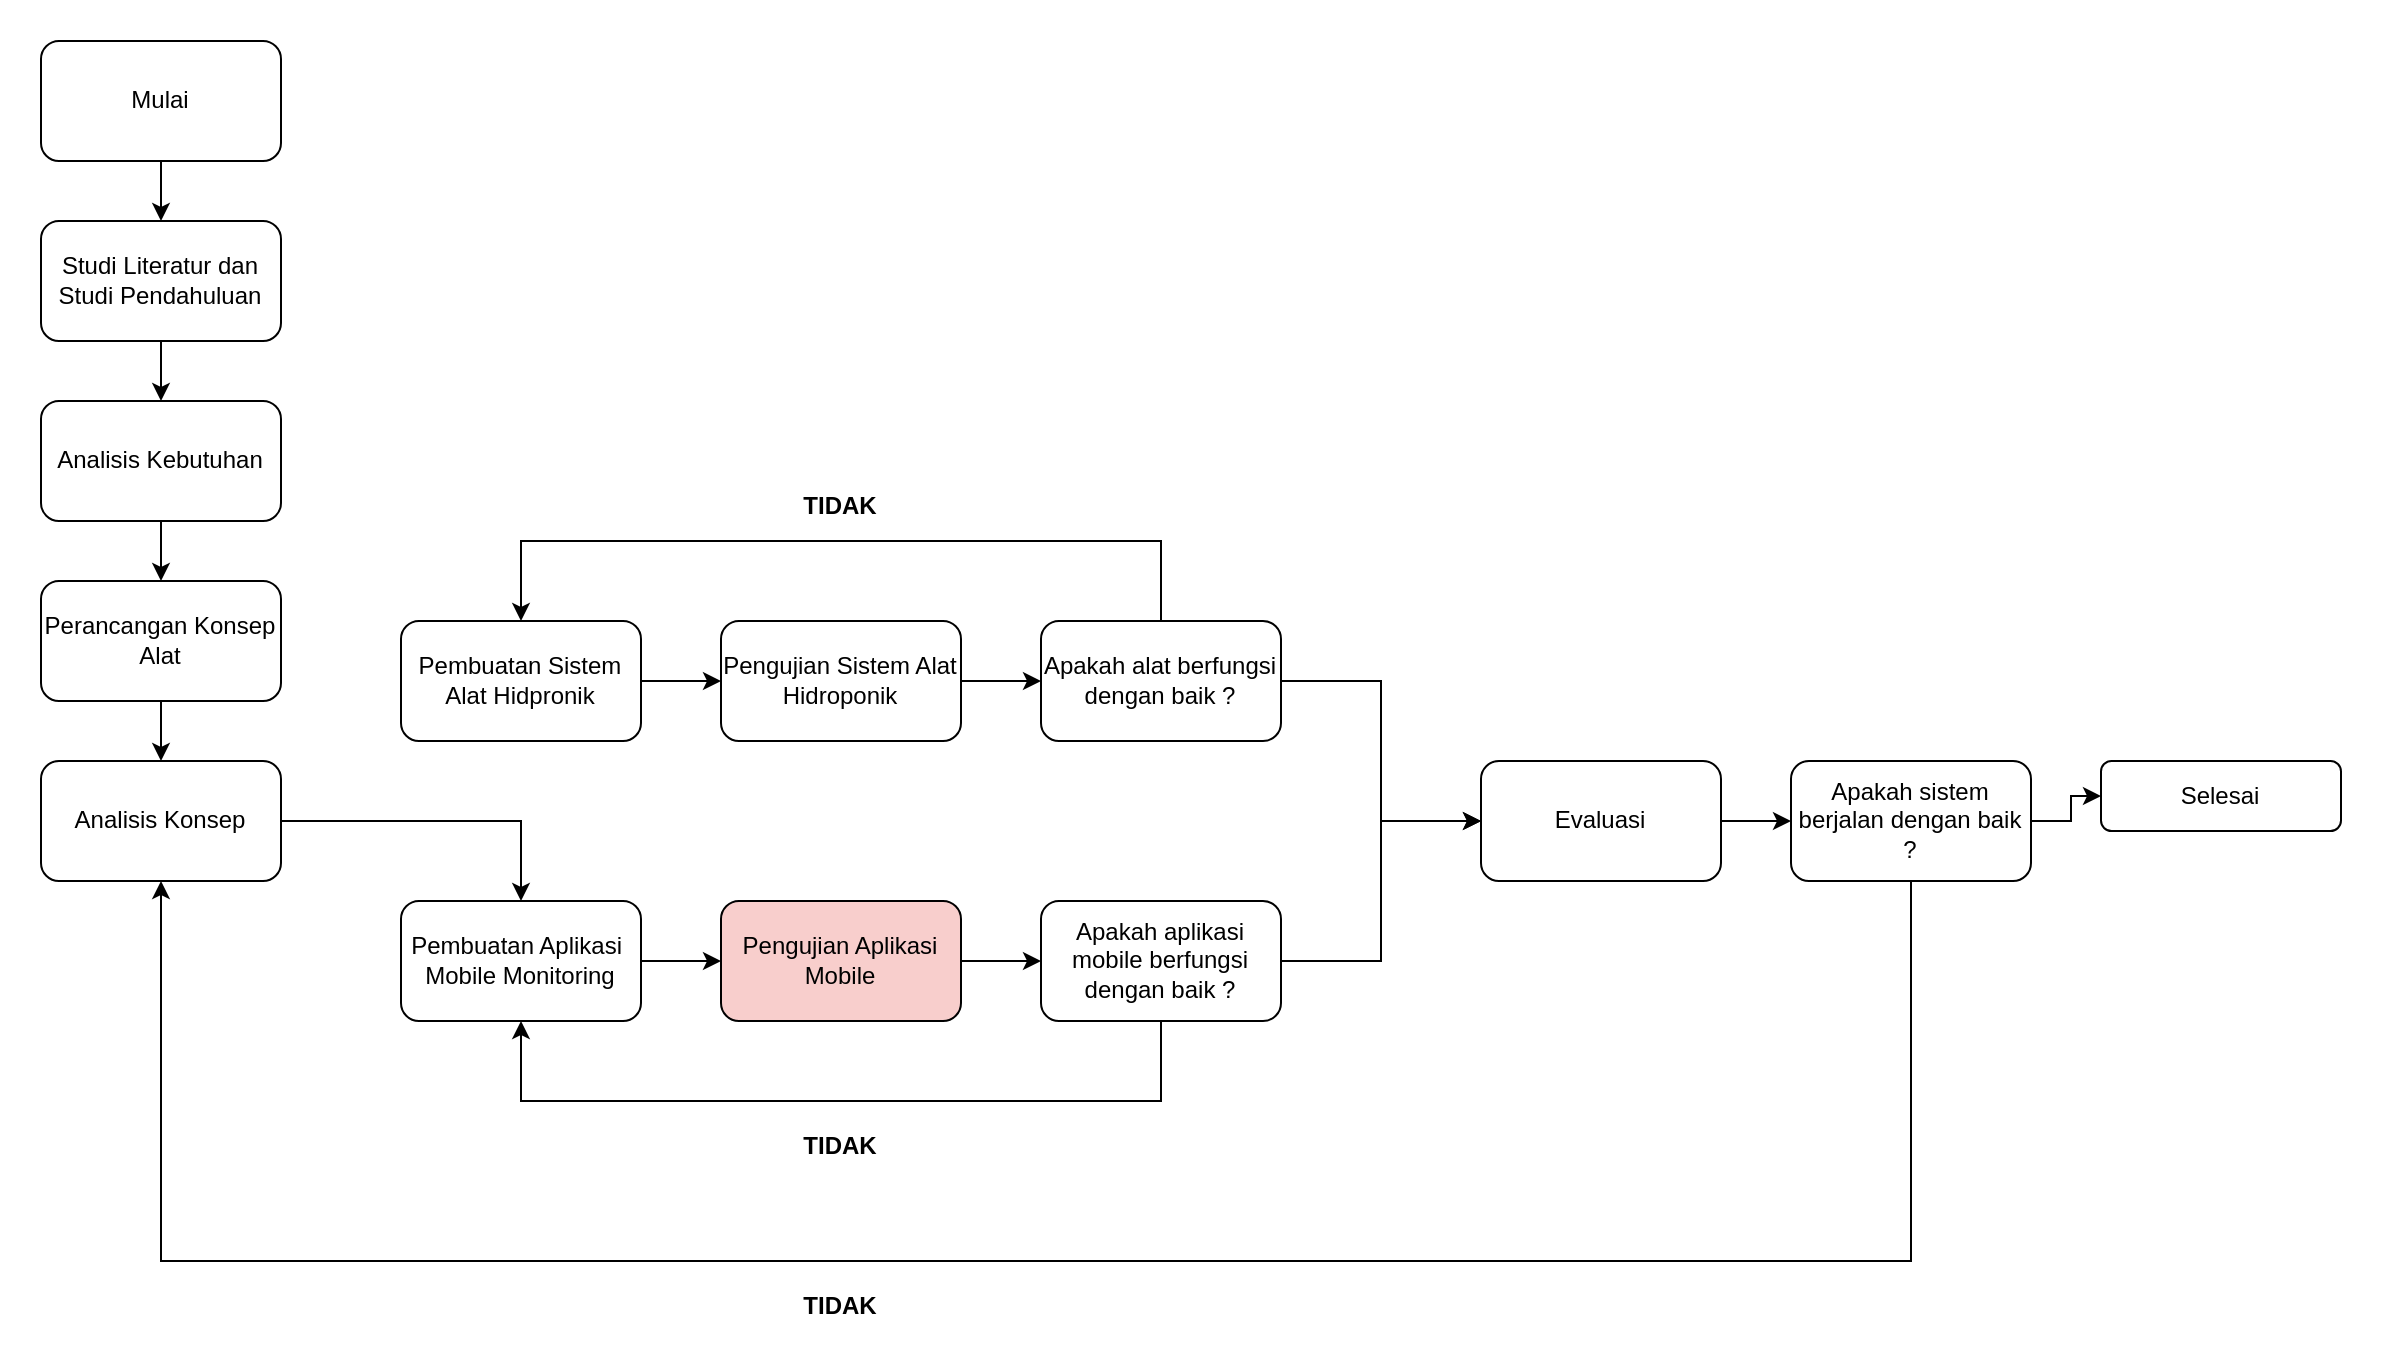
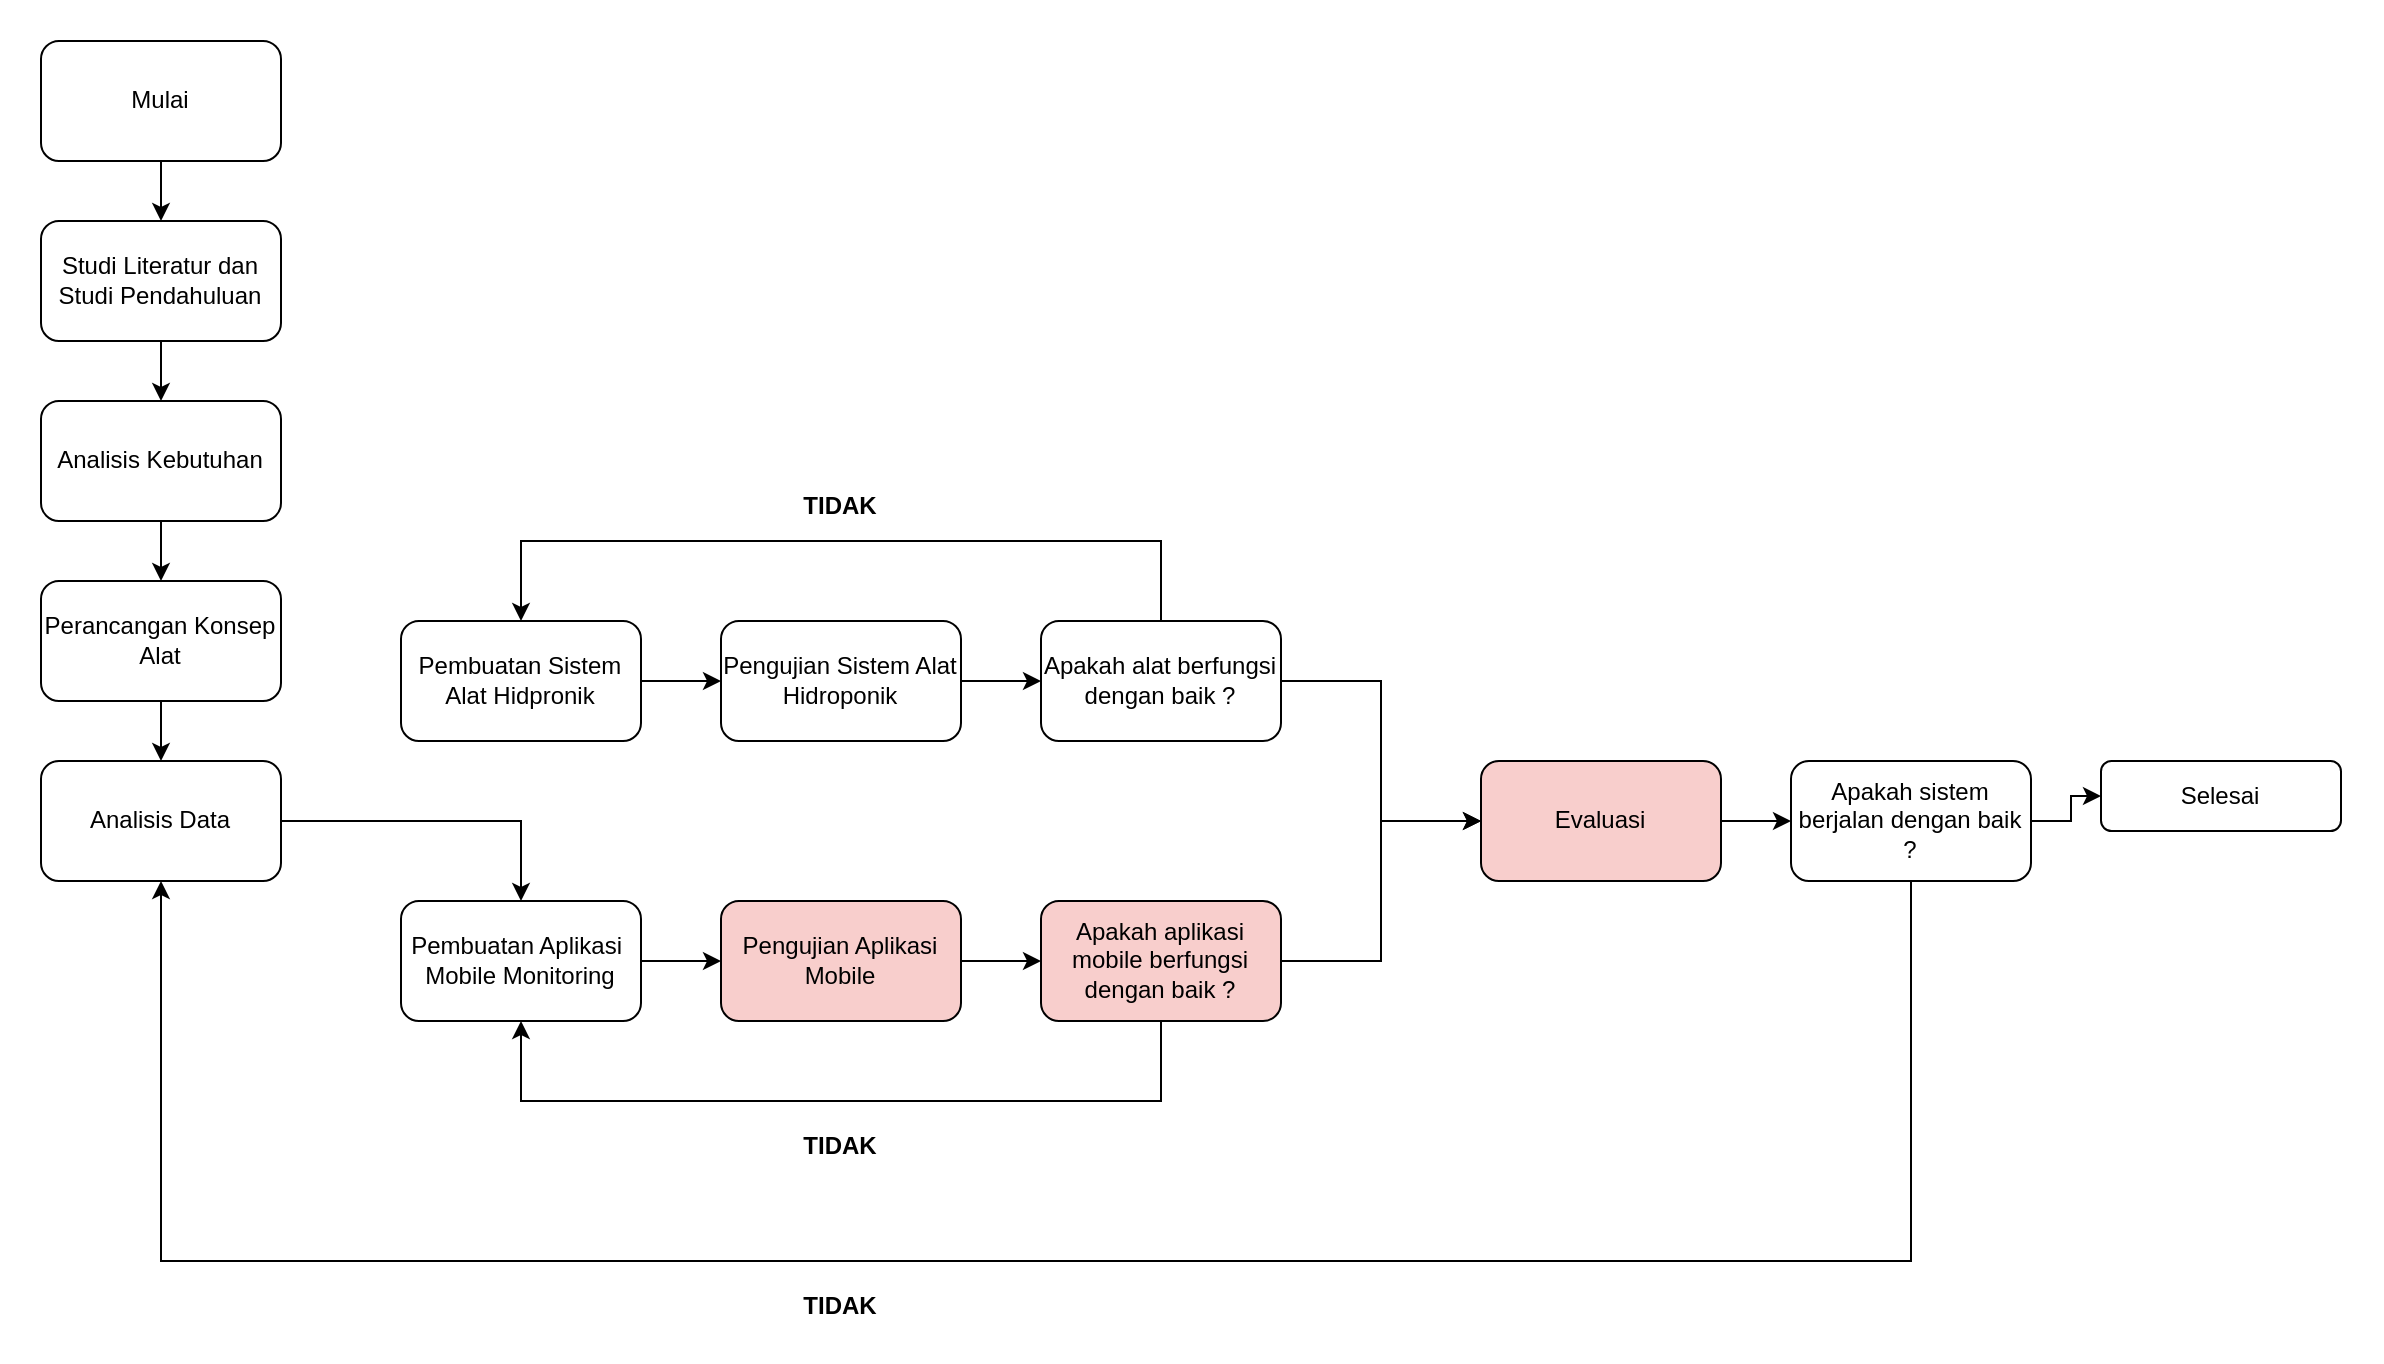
(161, 821) -> (161, 821)
(1601, 821) -> (1601, 821)
(1161, 961) -> (1161, 961)
